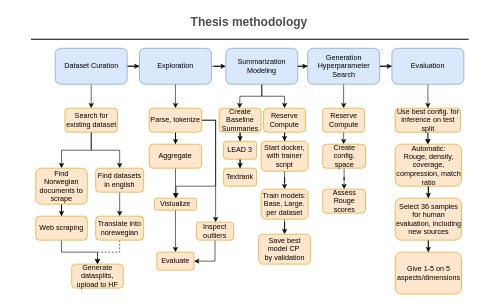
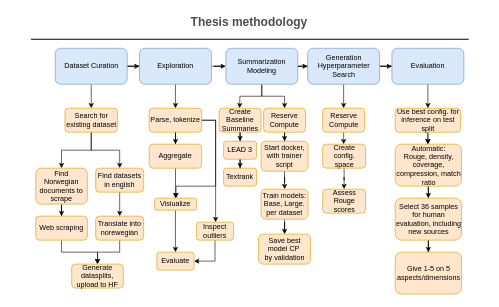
(116, 252) -> (116, 252)
